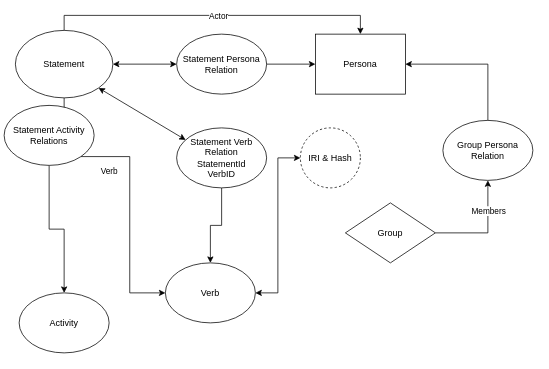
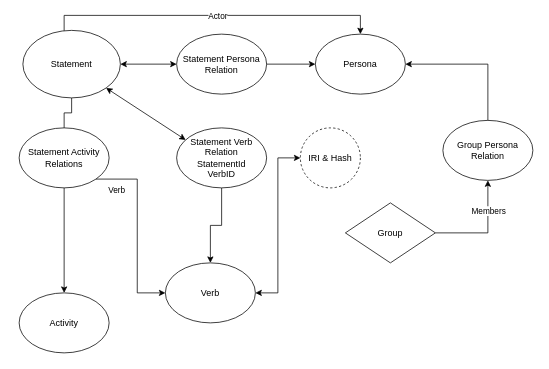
(64, 64) -> (72, 64)
(360, 64) -> (360, 64)
(49, 135) -> (64, 158)
